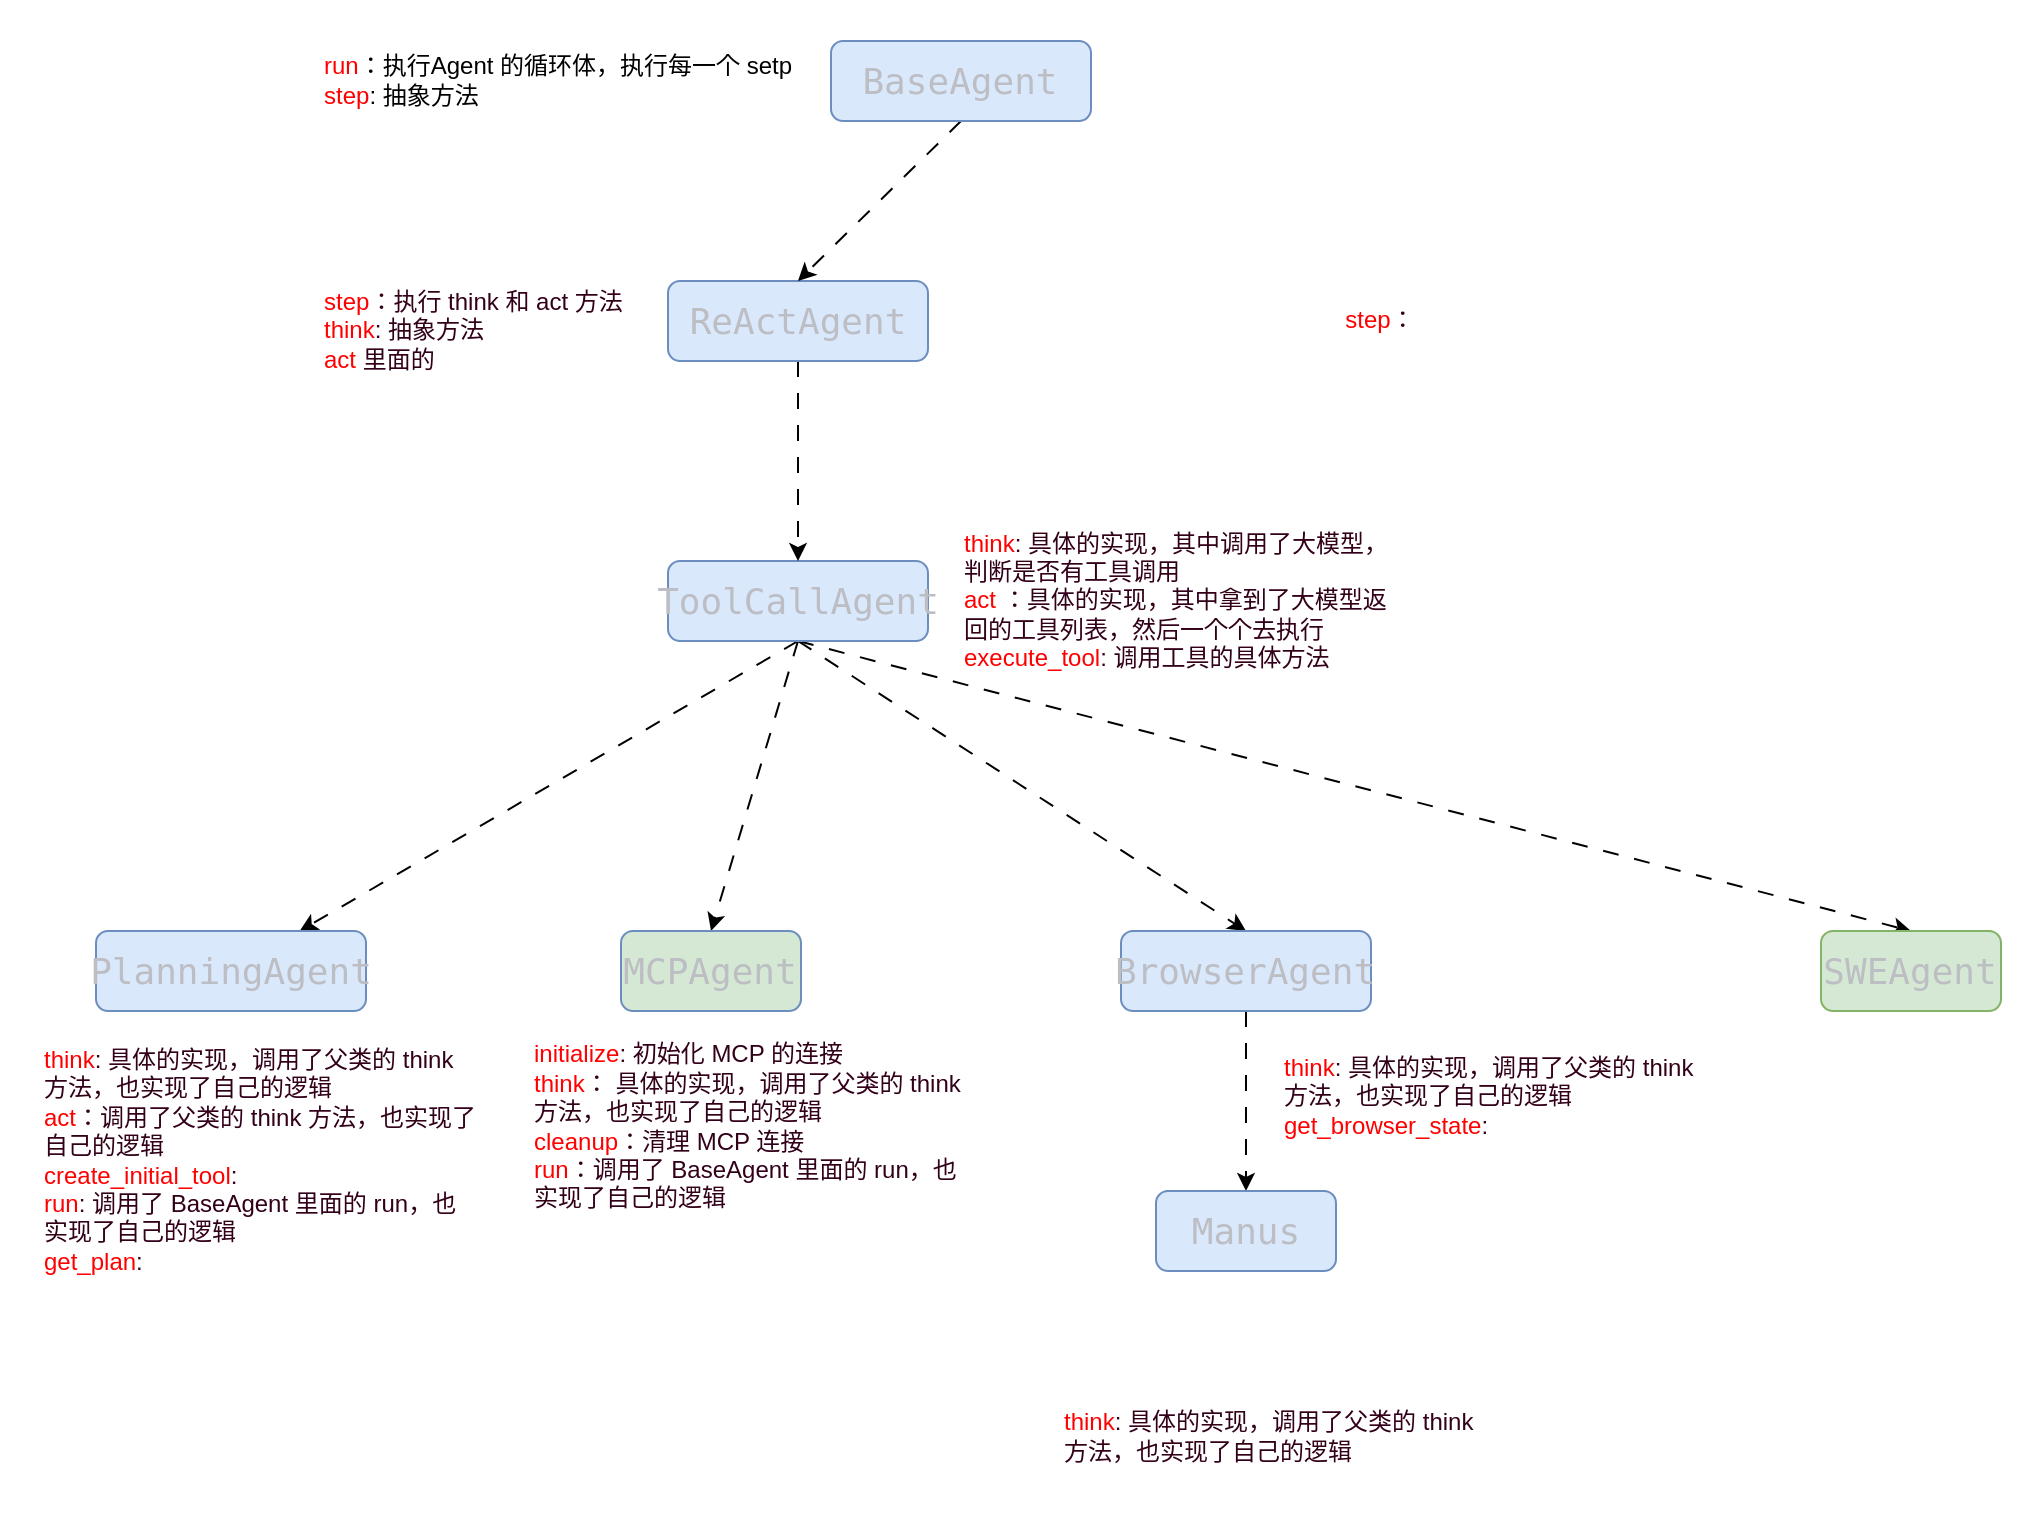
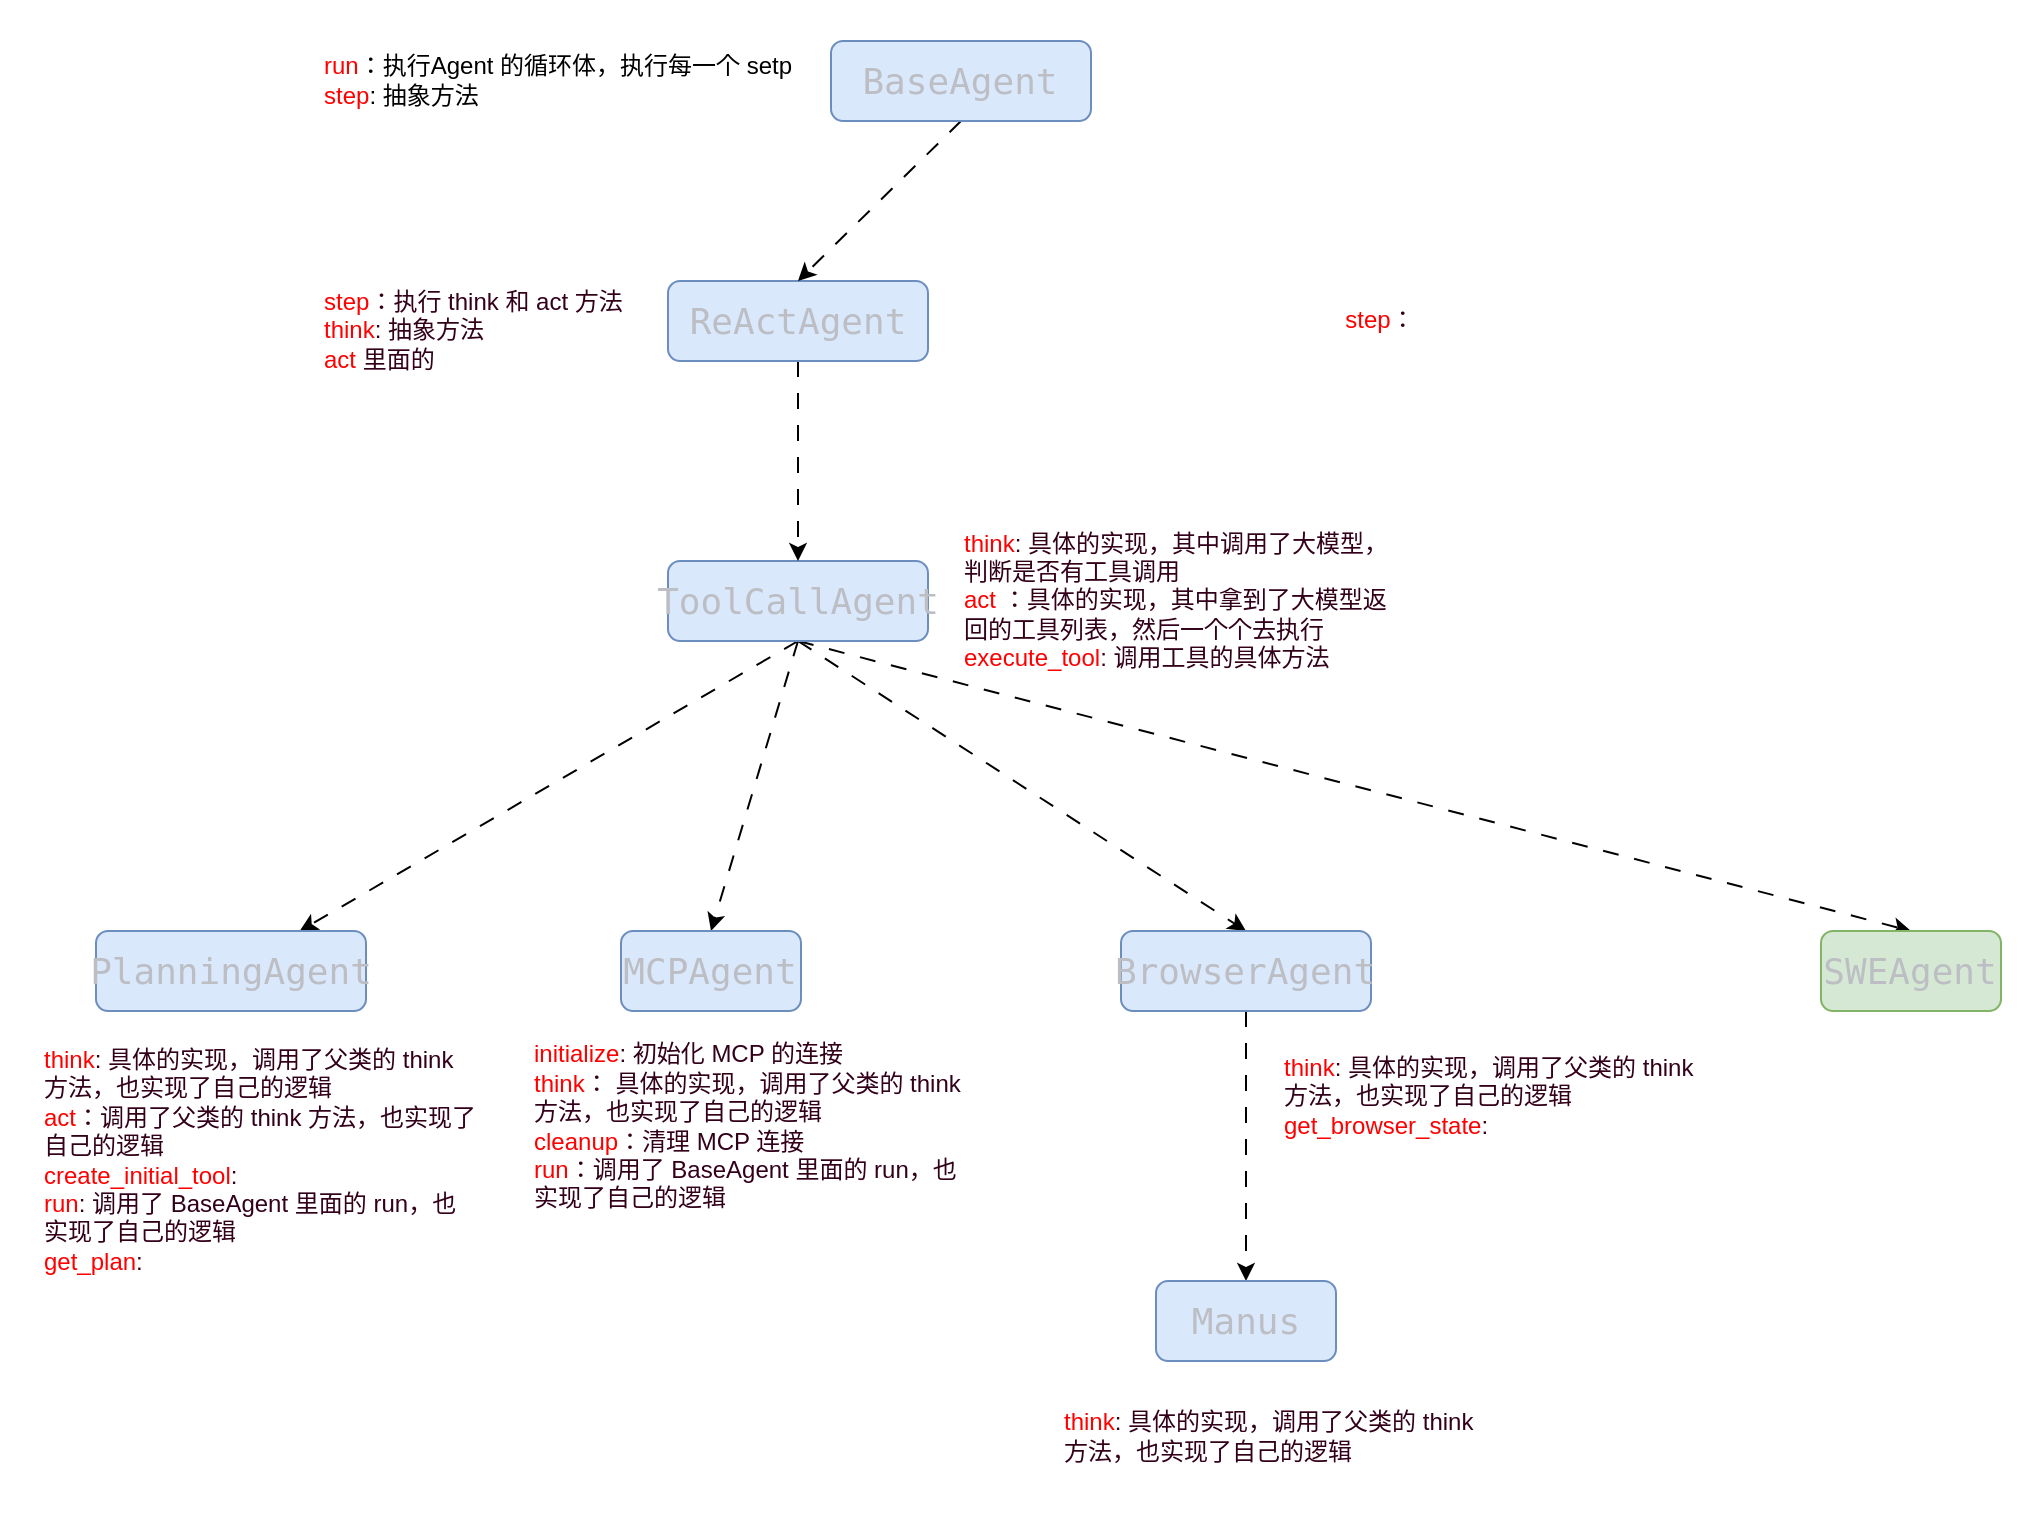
(711, 971) -> (711, 971)
(1246, 1231) -> (1246, 1321)
